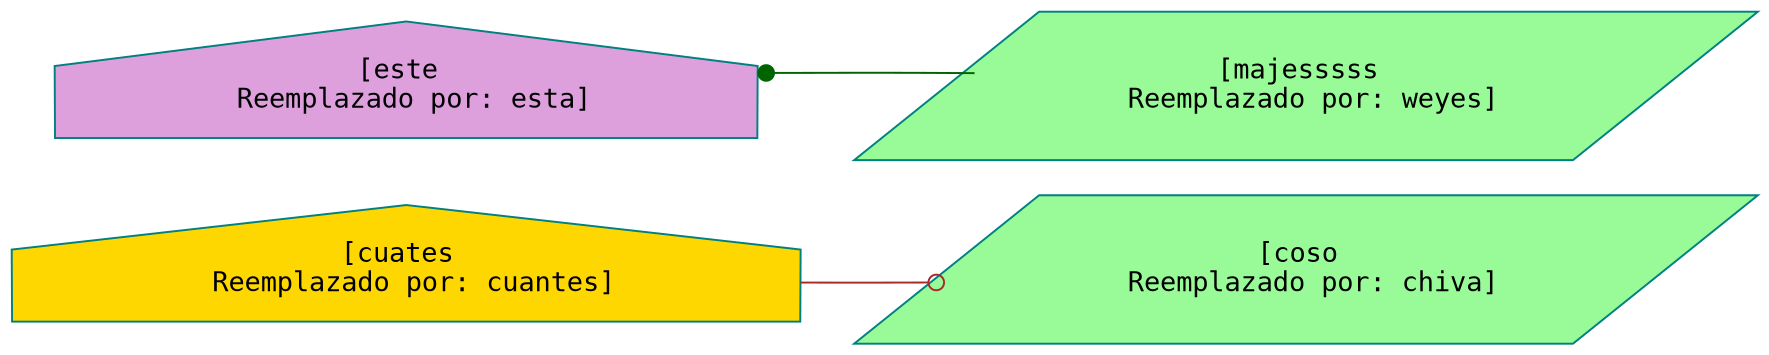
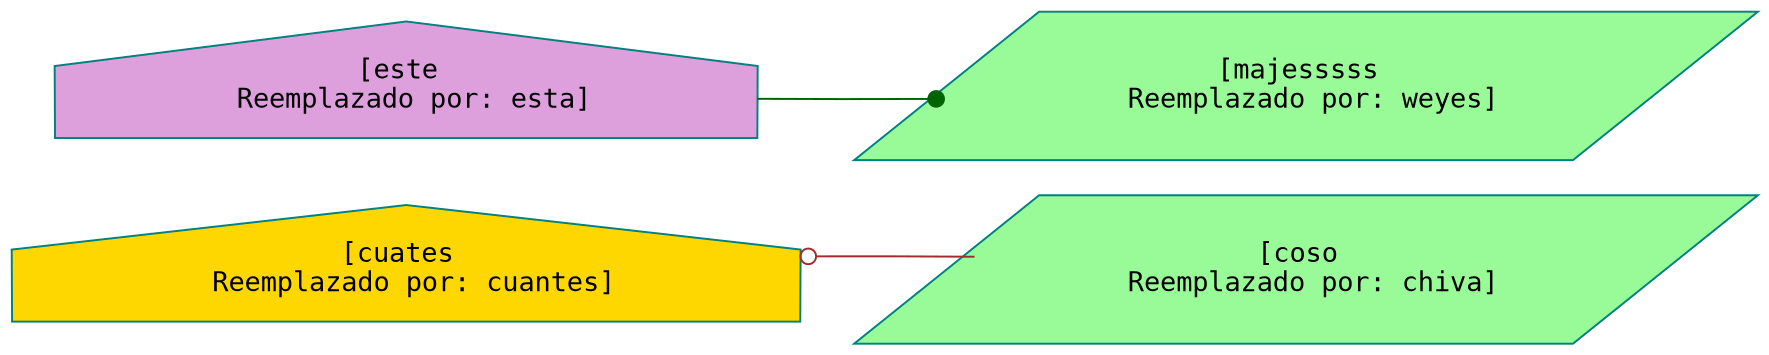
(874, 73) -> (843, 99)
(864, 283) -> (895, 256)
